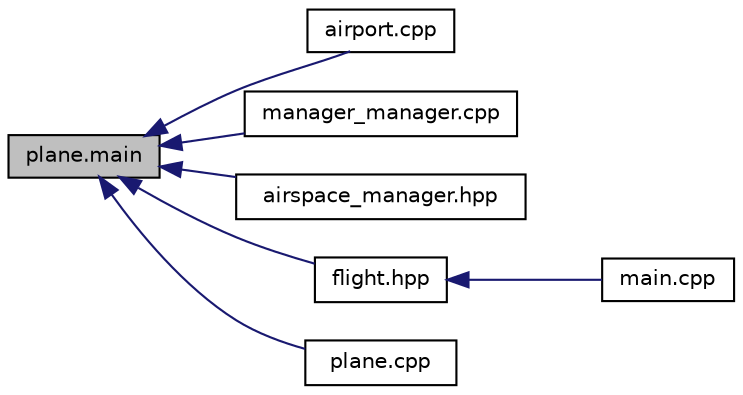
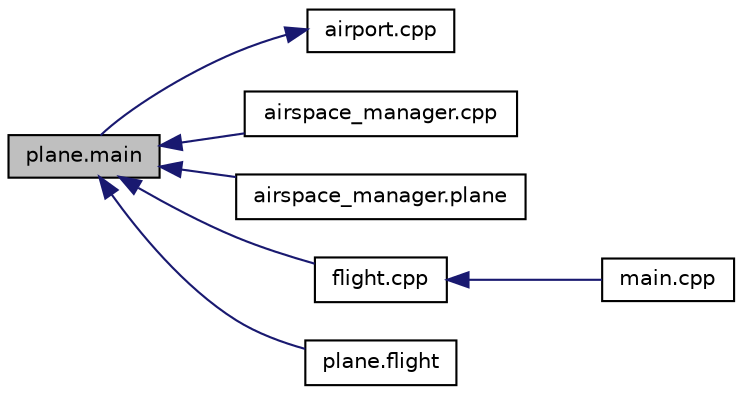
(255, 83) -> (188, 75)
(381, 114) -> (381, 114)
(381, 197) -> (381, 197)
(381, 280) -> (381, 280)
(381, 363) -> (381, 363)
